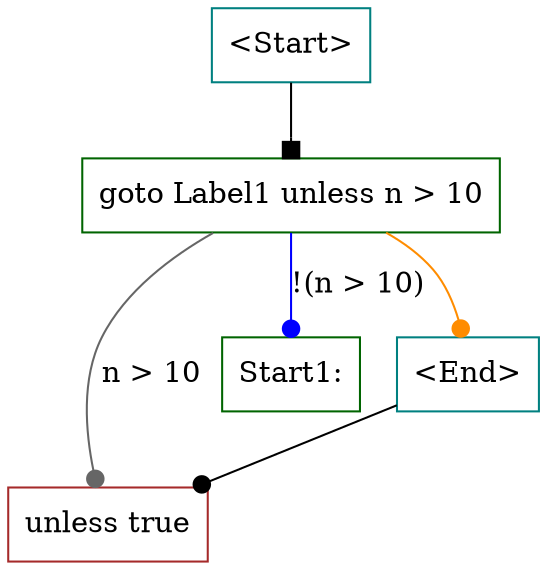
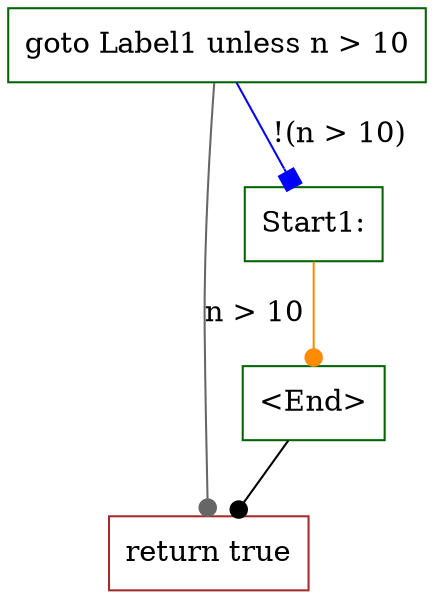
(291, 45) -> none
(432, 269) -> (314, 305)
(291, 277) -> (260, 126)
(468, 374) -> (314, 403)
(108, 525) -> (209, 553)
